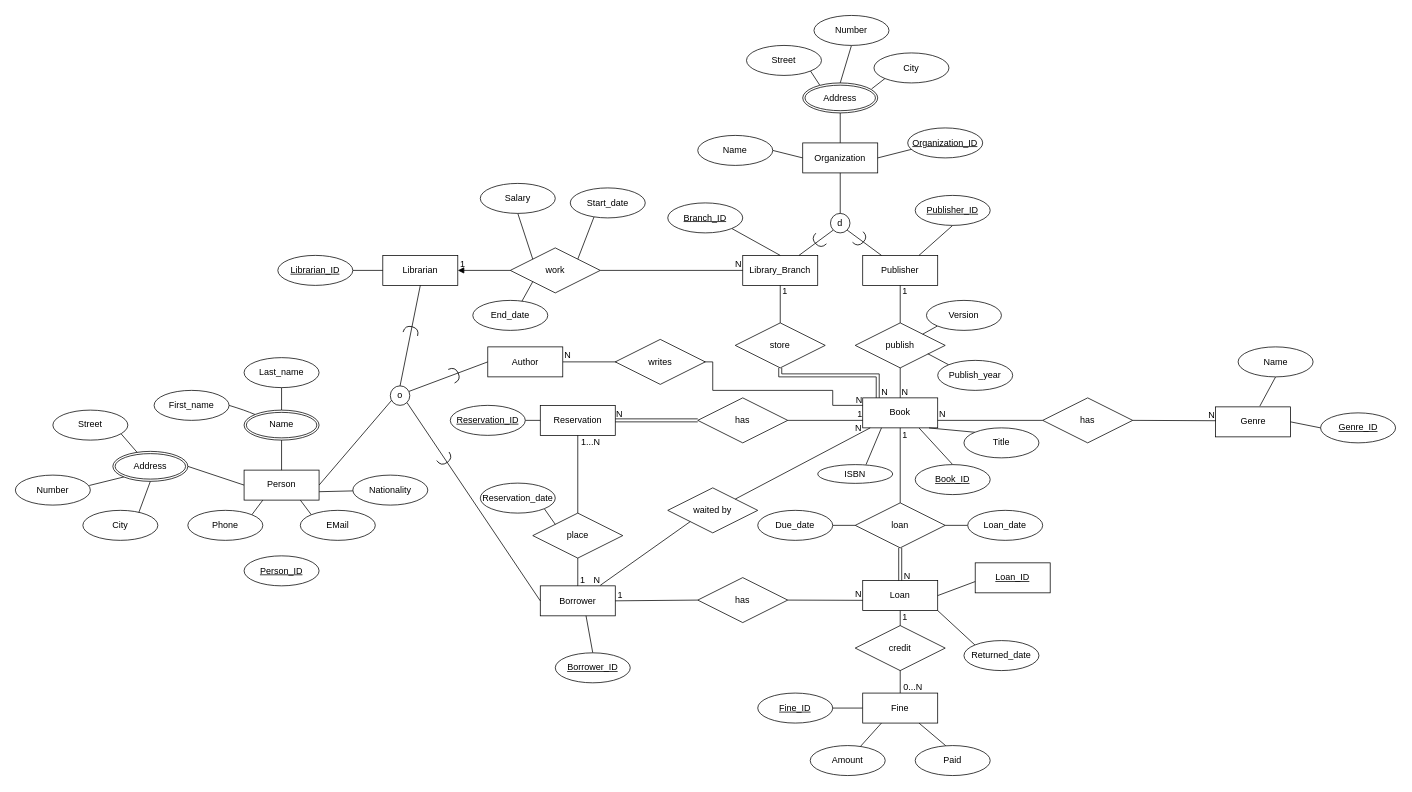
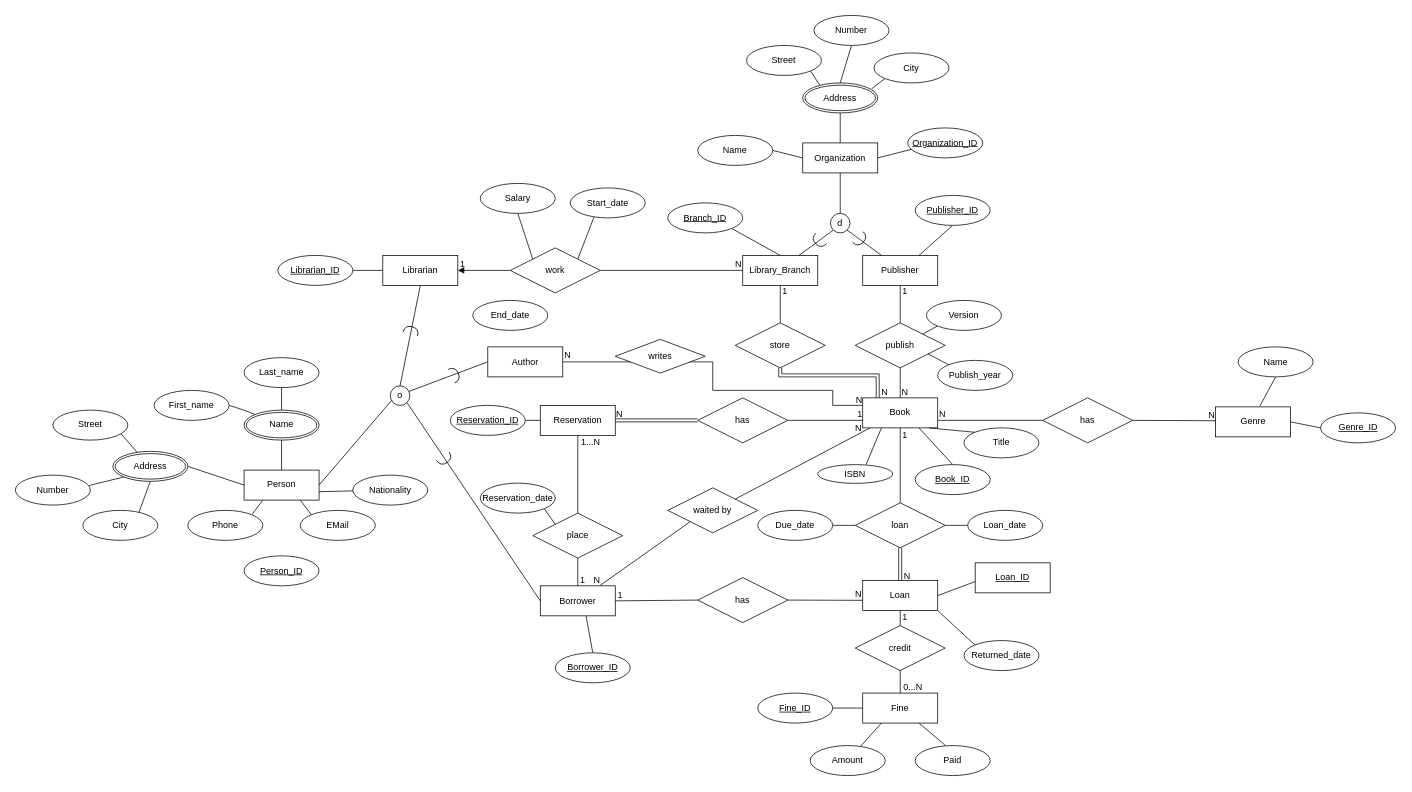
(527, 292) -> none
(660, 362) -> (660, 356)
